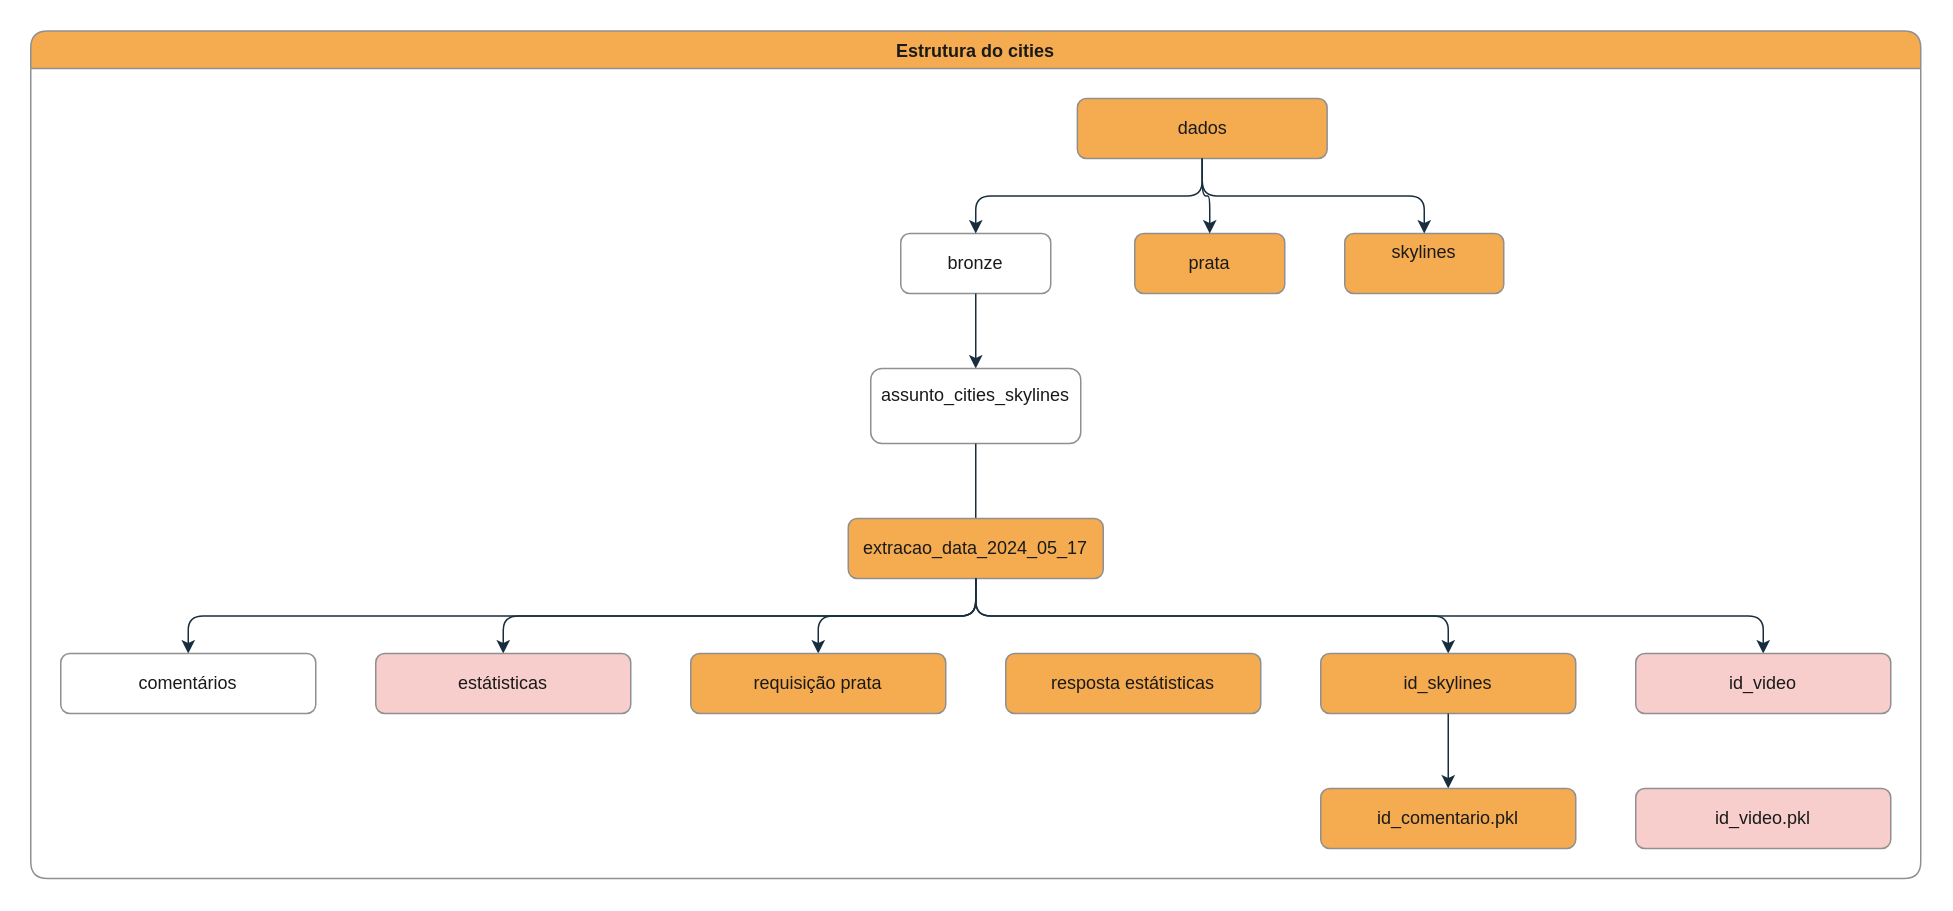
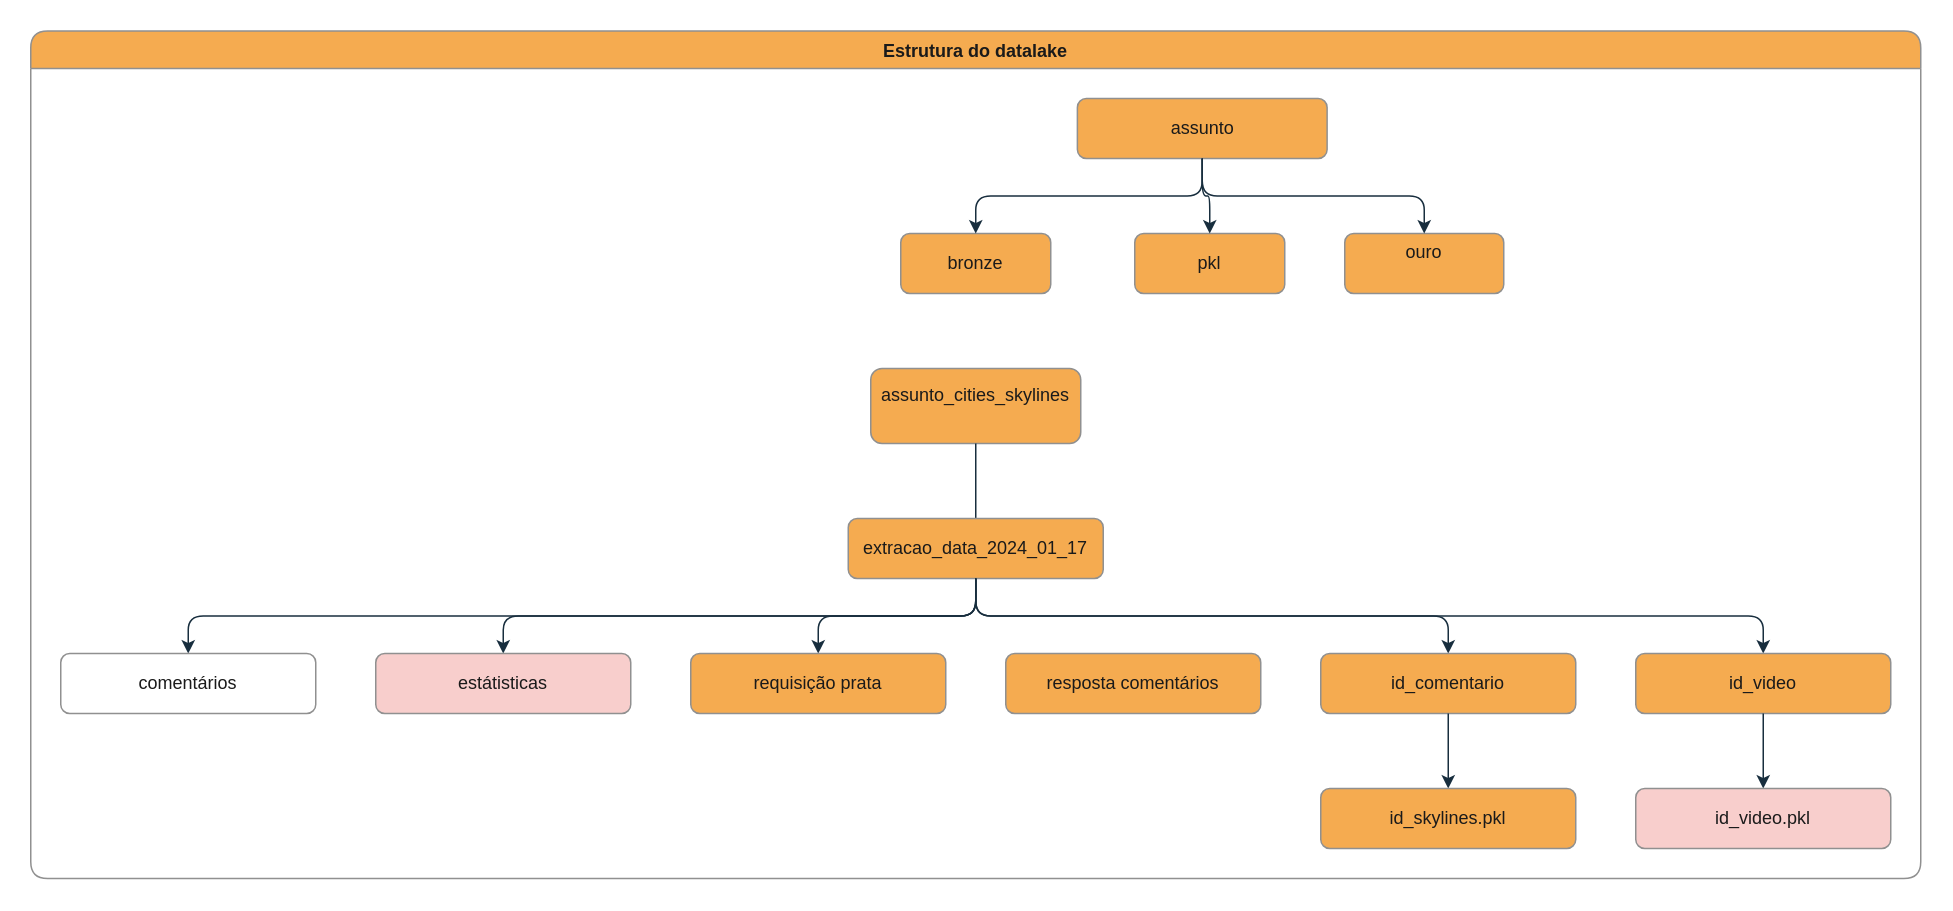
(975, 50) -> (975, 50)
(1203, 128) -> (1203, 128)
(976, 263) -> (976, 263)
(1210, 263) -> (1210, 263)
(1424, 263) -> (1424, 263)
(976, 323) -> none
(976, 406) -> (976, 406)
(976, 548) -> (976, 548)
(1133, 683) -> (1133, 683)
(1448, 683) -> (1448, 683)
(1763, 683) -> (1763, 683)
none -> (1763, 743)
(1448, 818) -> (1448, 818)
